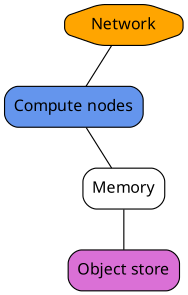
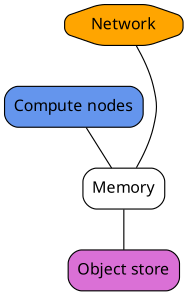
(99, 66) -> (156, 107)
